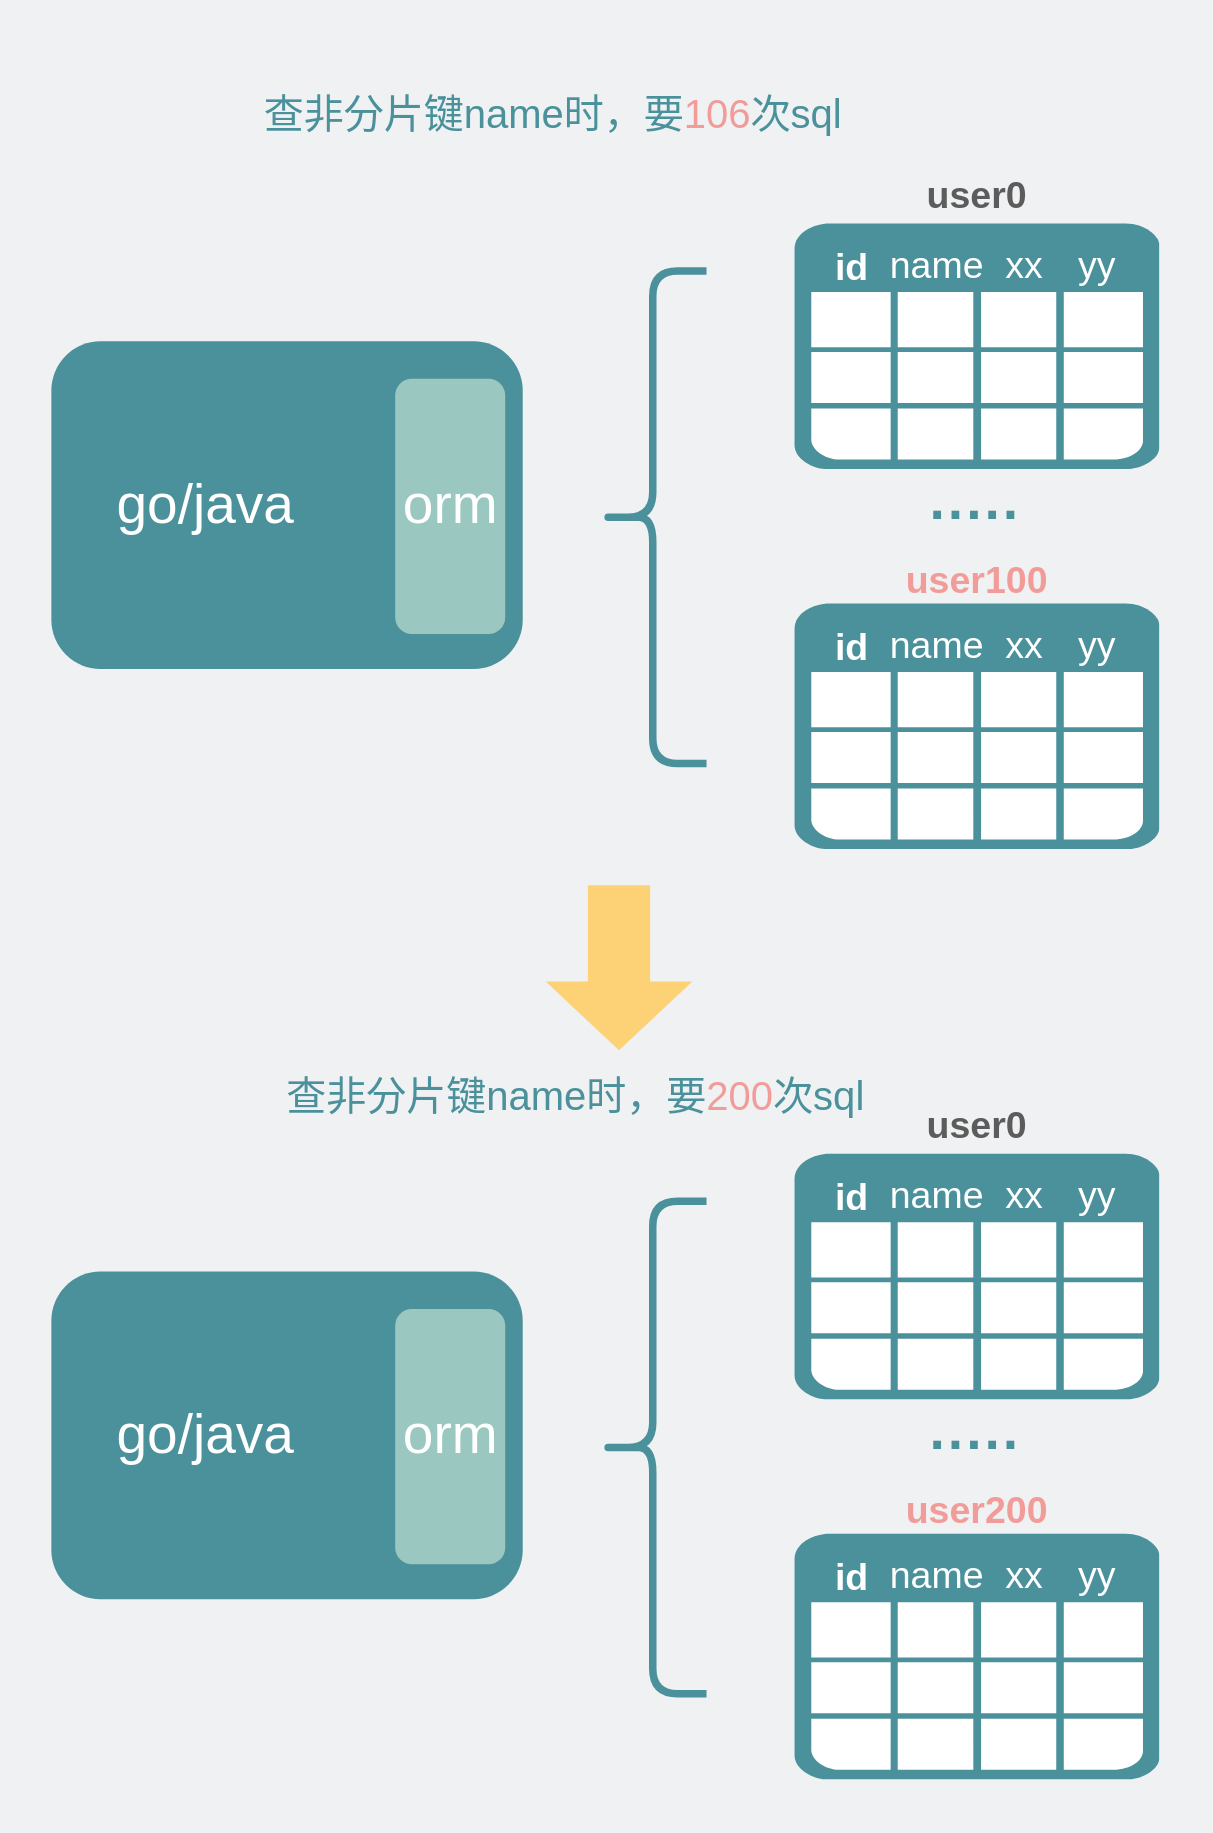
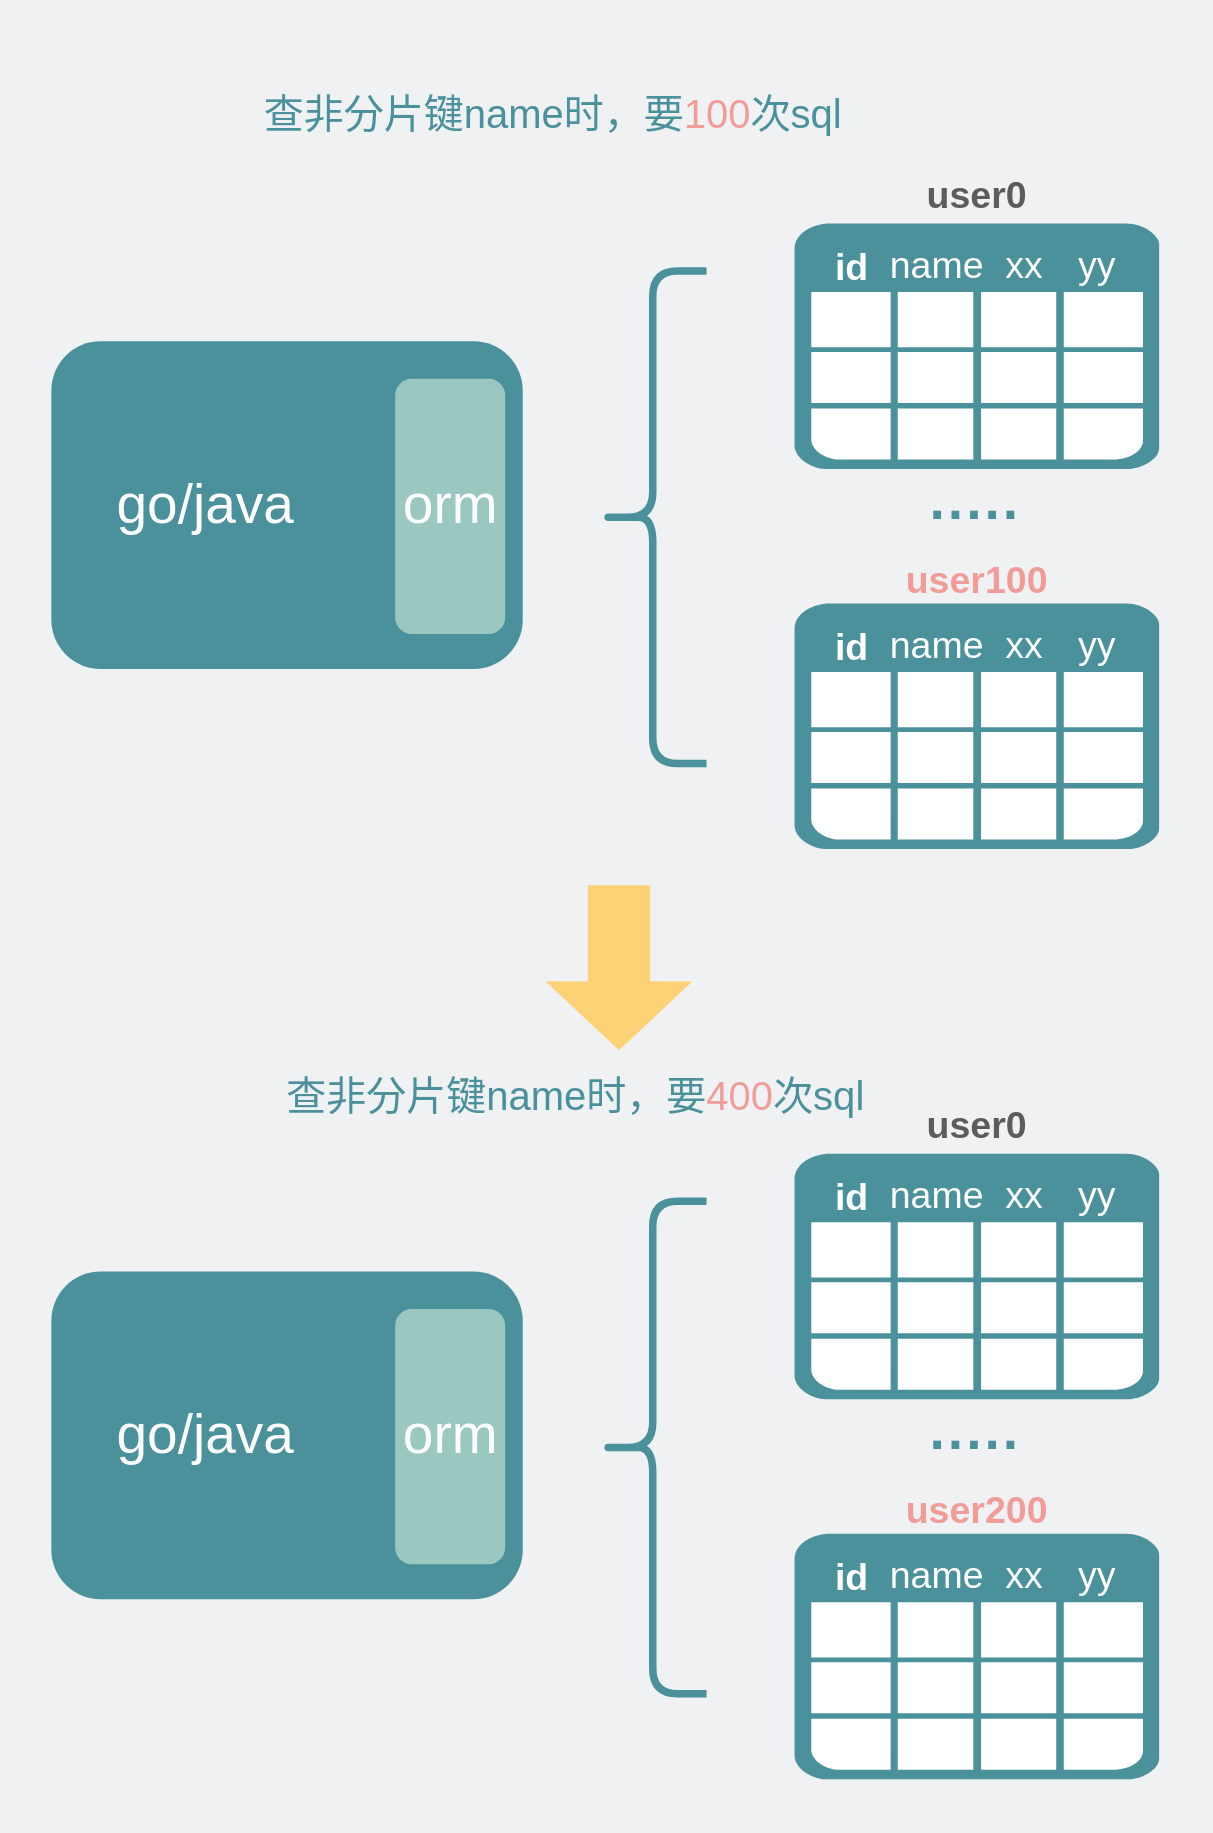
(554, 111) -> (554, 111)
(576, 1094) -> (576, 1094)
